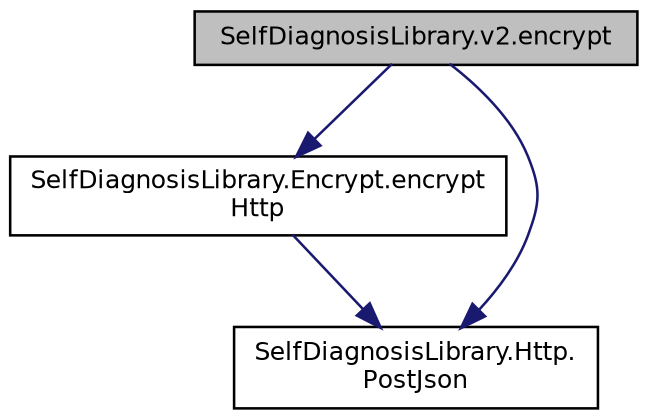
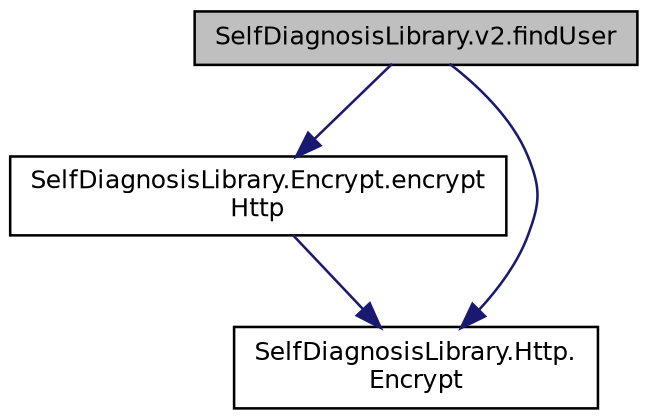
(416, 38) -> (416, 38)
(416, 368) -> (416, 368)
